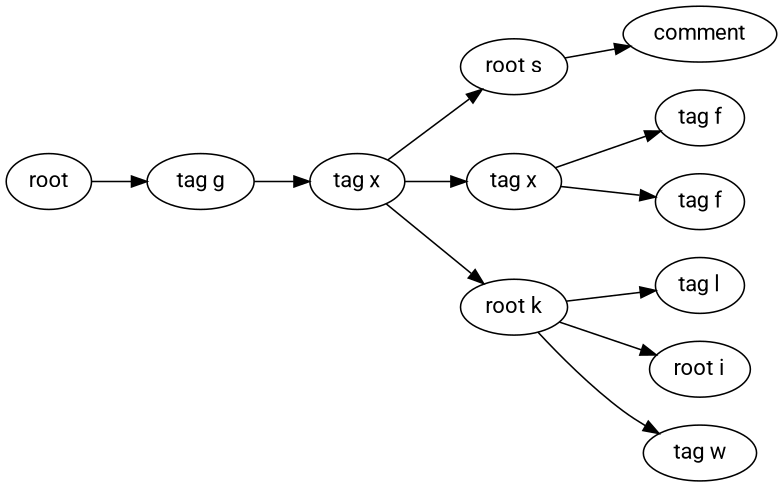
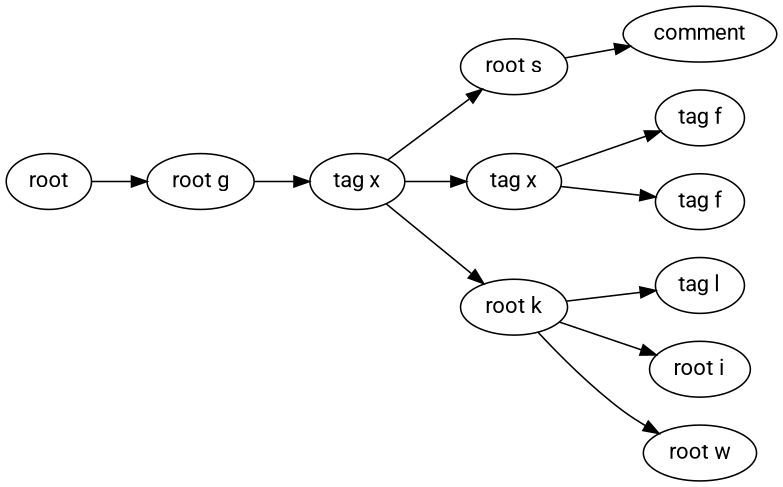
(201, 182) -> (201, 182)
(700, 453) -> (700, 453)
